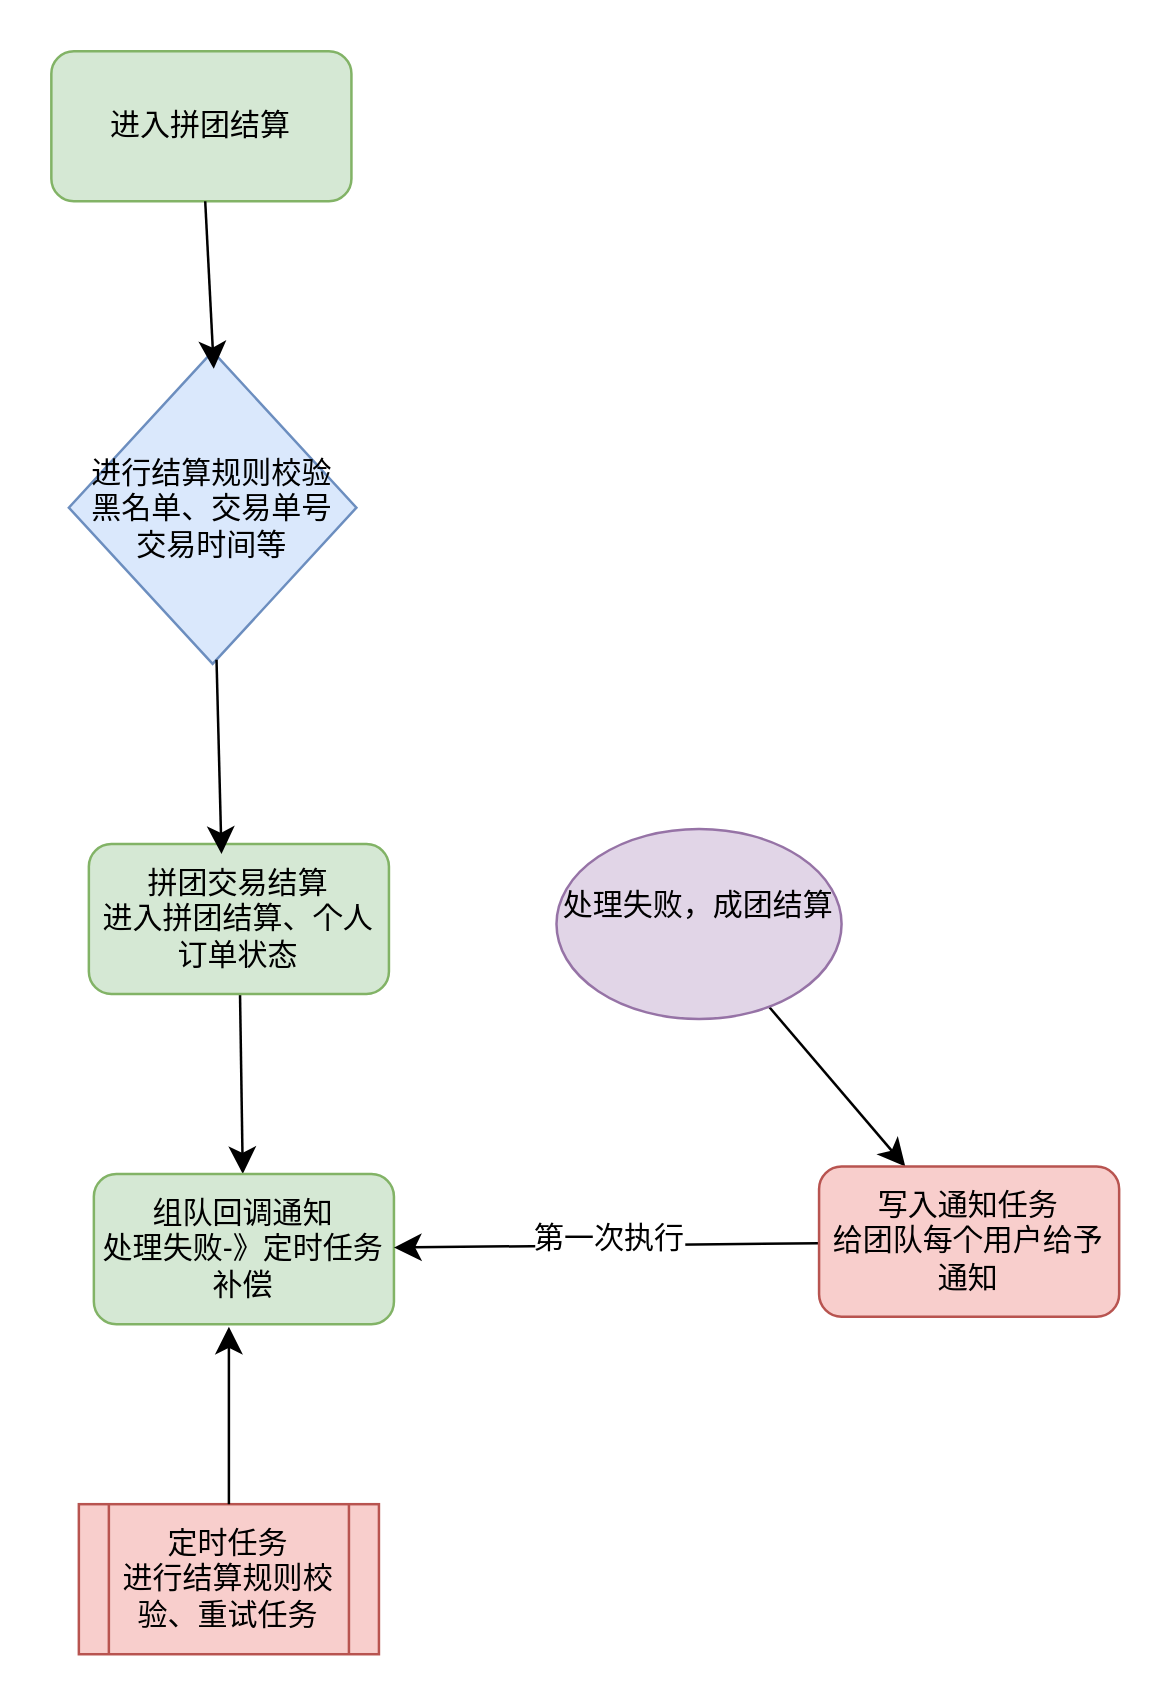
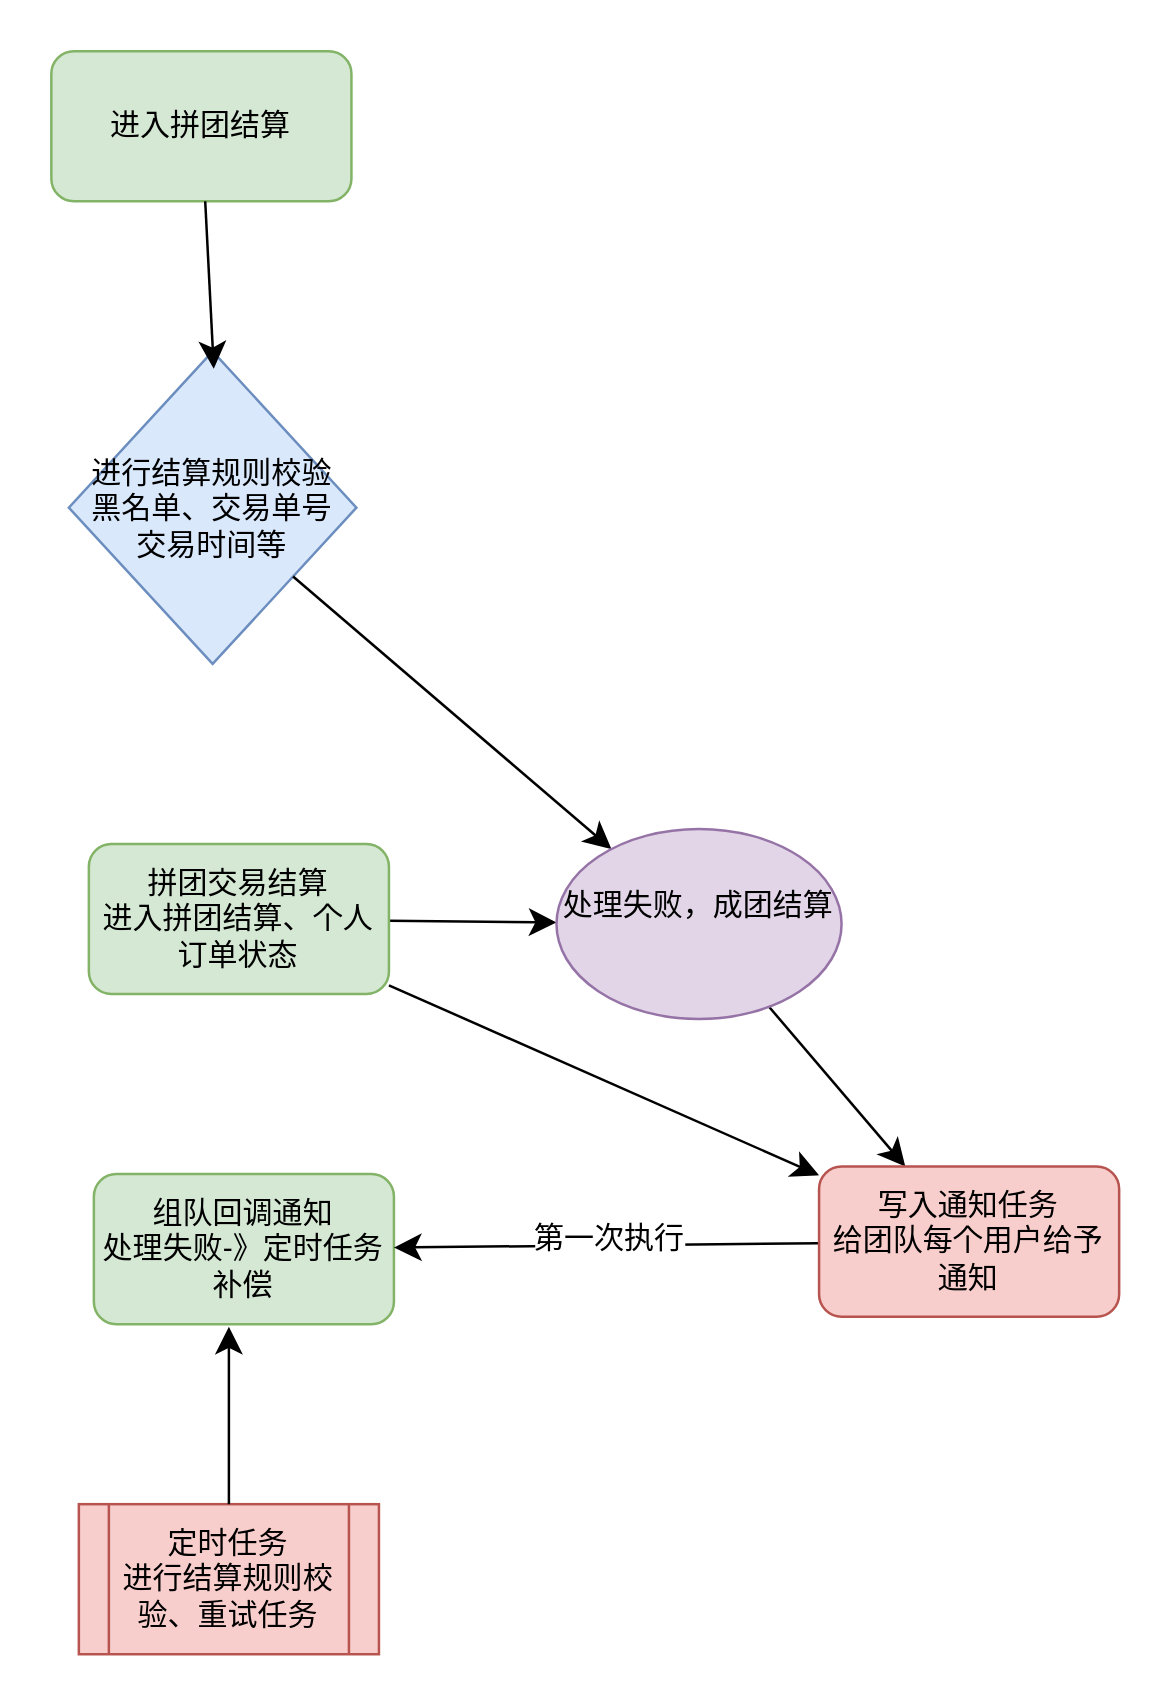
(219, 748) -> (446, 708)
none -> (463, 921)
(241, 1075) -> (595, 1076)
